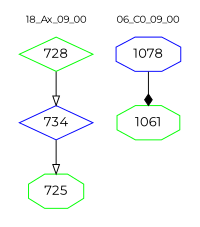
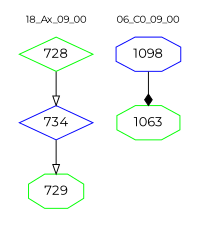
(148, 54) -> (148, 54)
(148, 123) -> (148, 123)
(56, 191) -> (56, 191)
